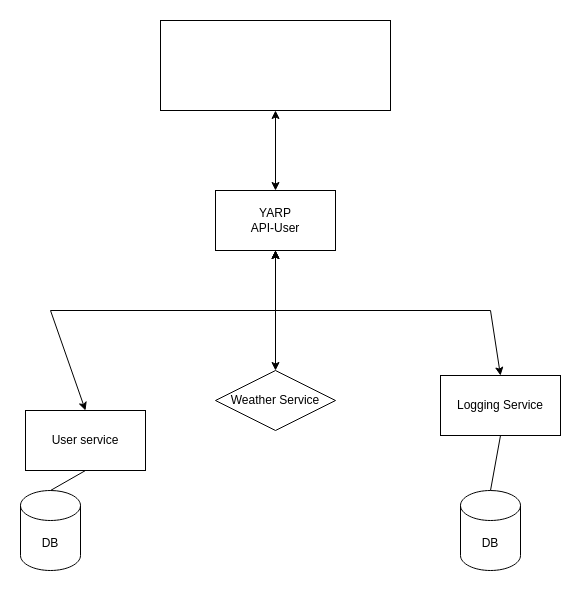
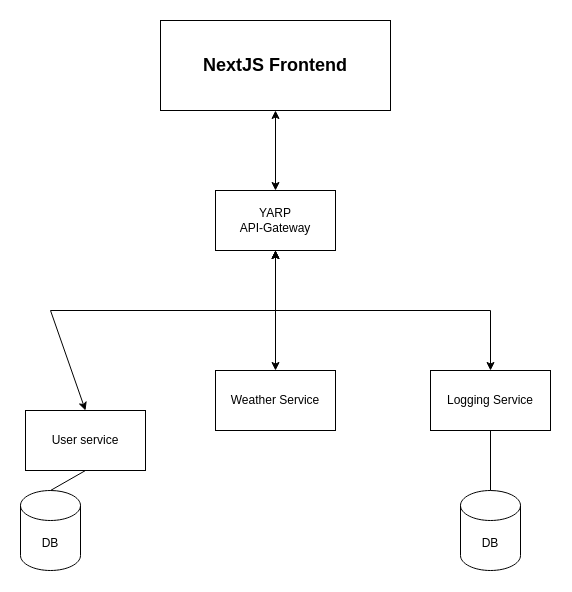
none -> (276, 66)
(276, 221) -> (276, 221)
(276, 401) -> (276, 401)
(501, 406) -> (491, 401)
